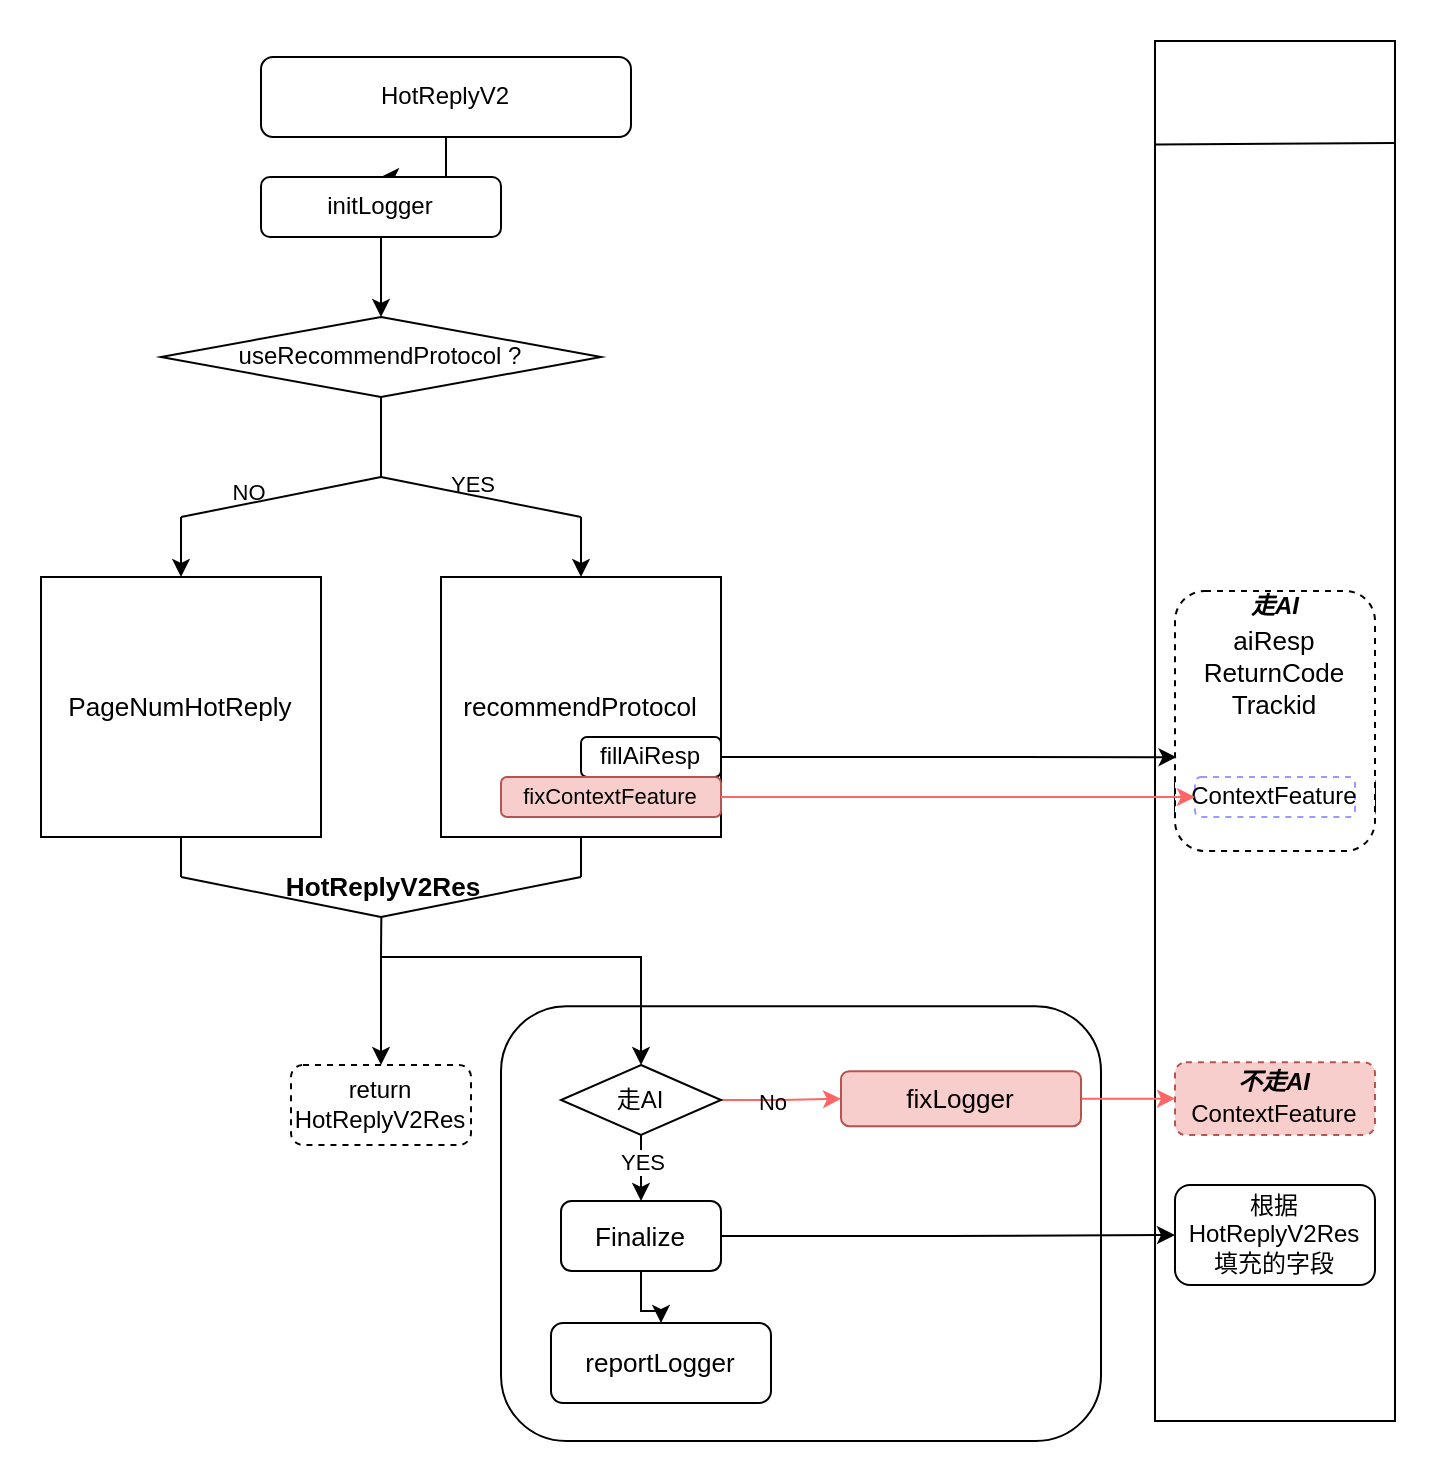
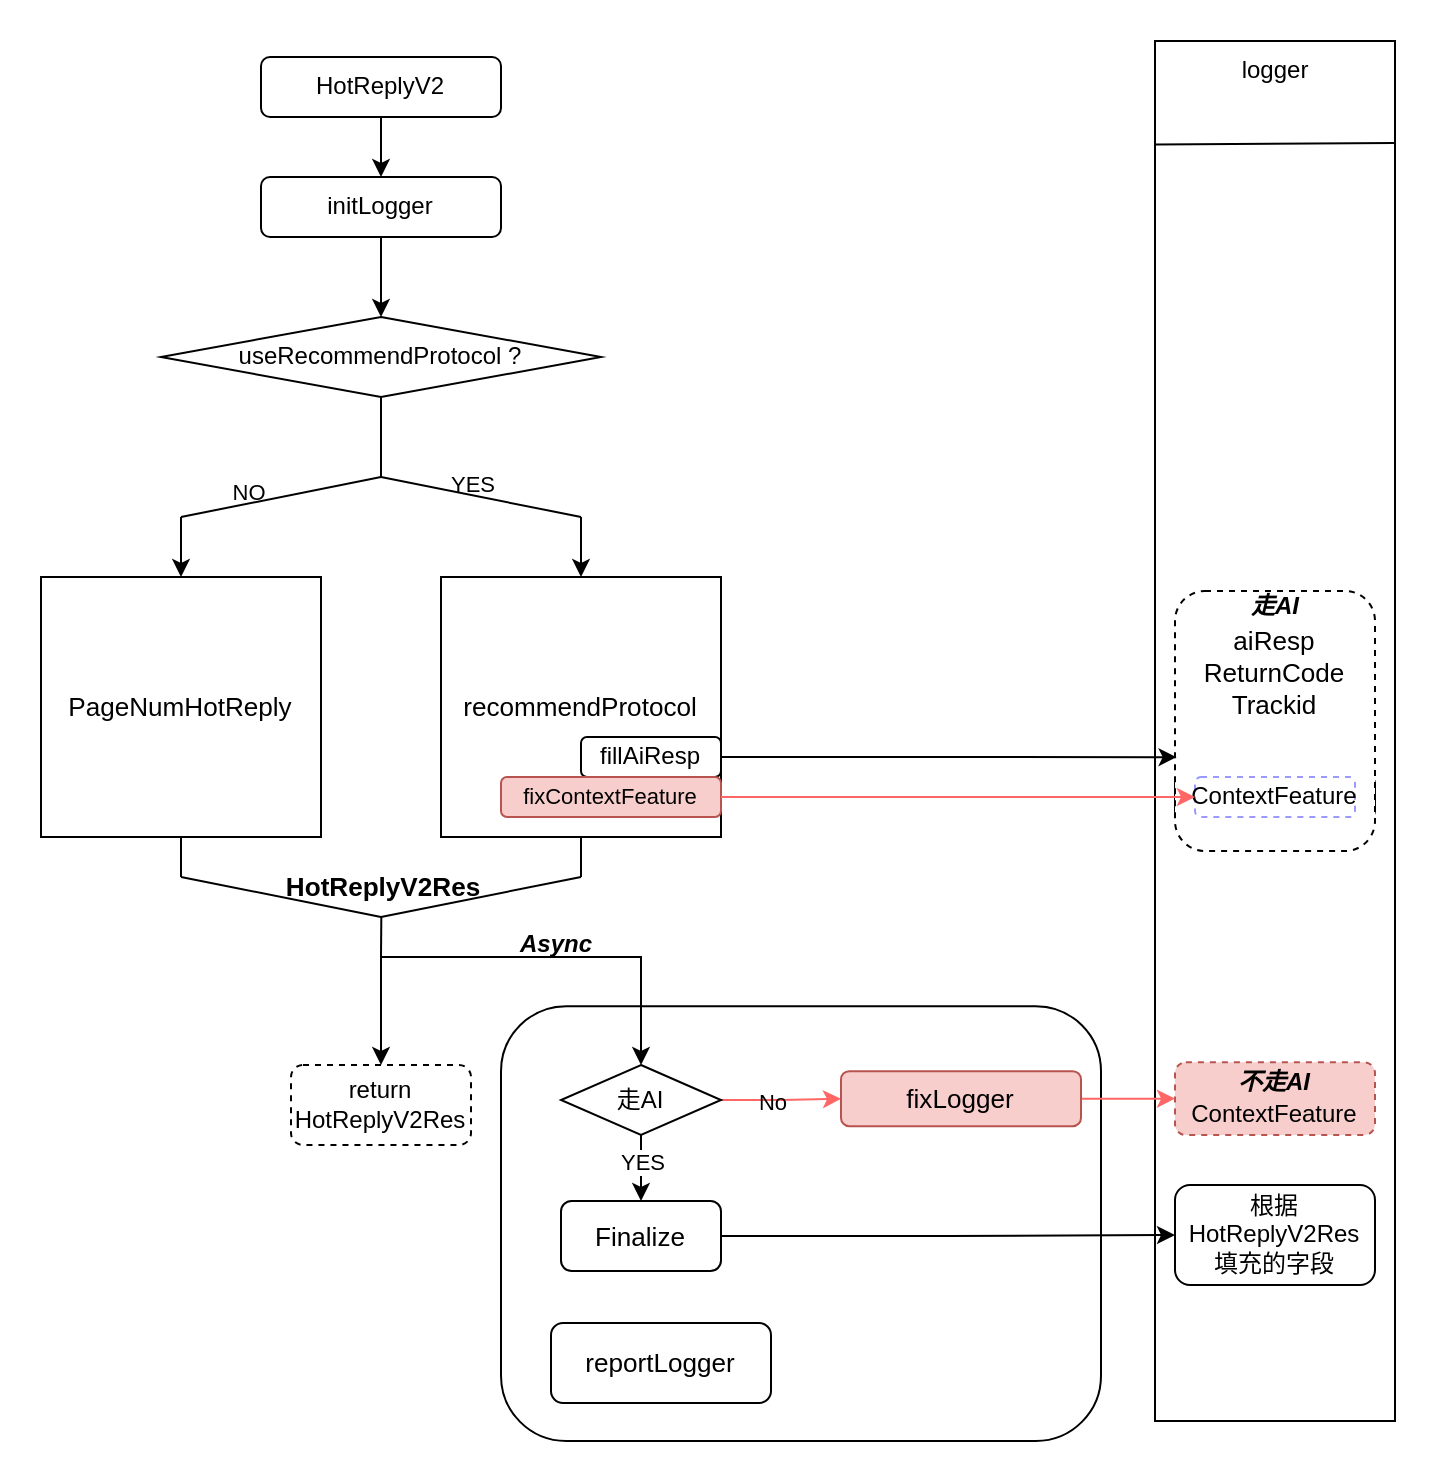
none -> (1275, 71)
(446, 97) -> (381, 87)
none -> (559, 947)
(641, 1301) -> none
